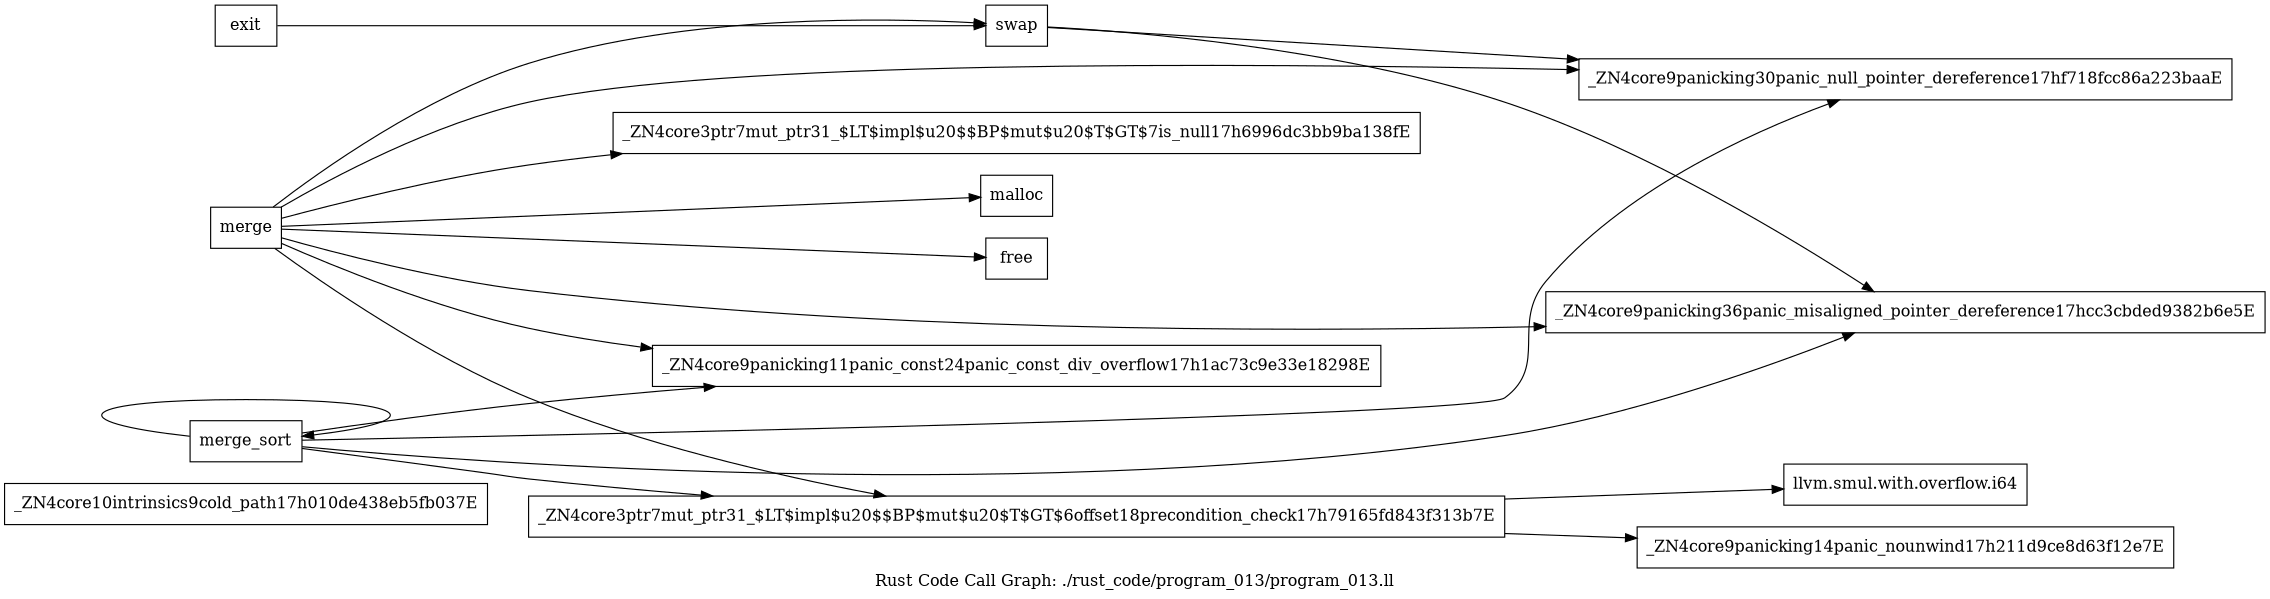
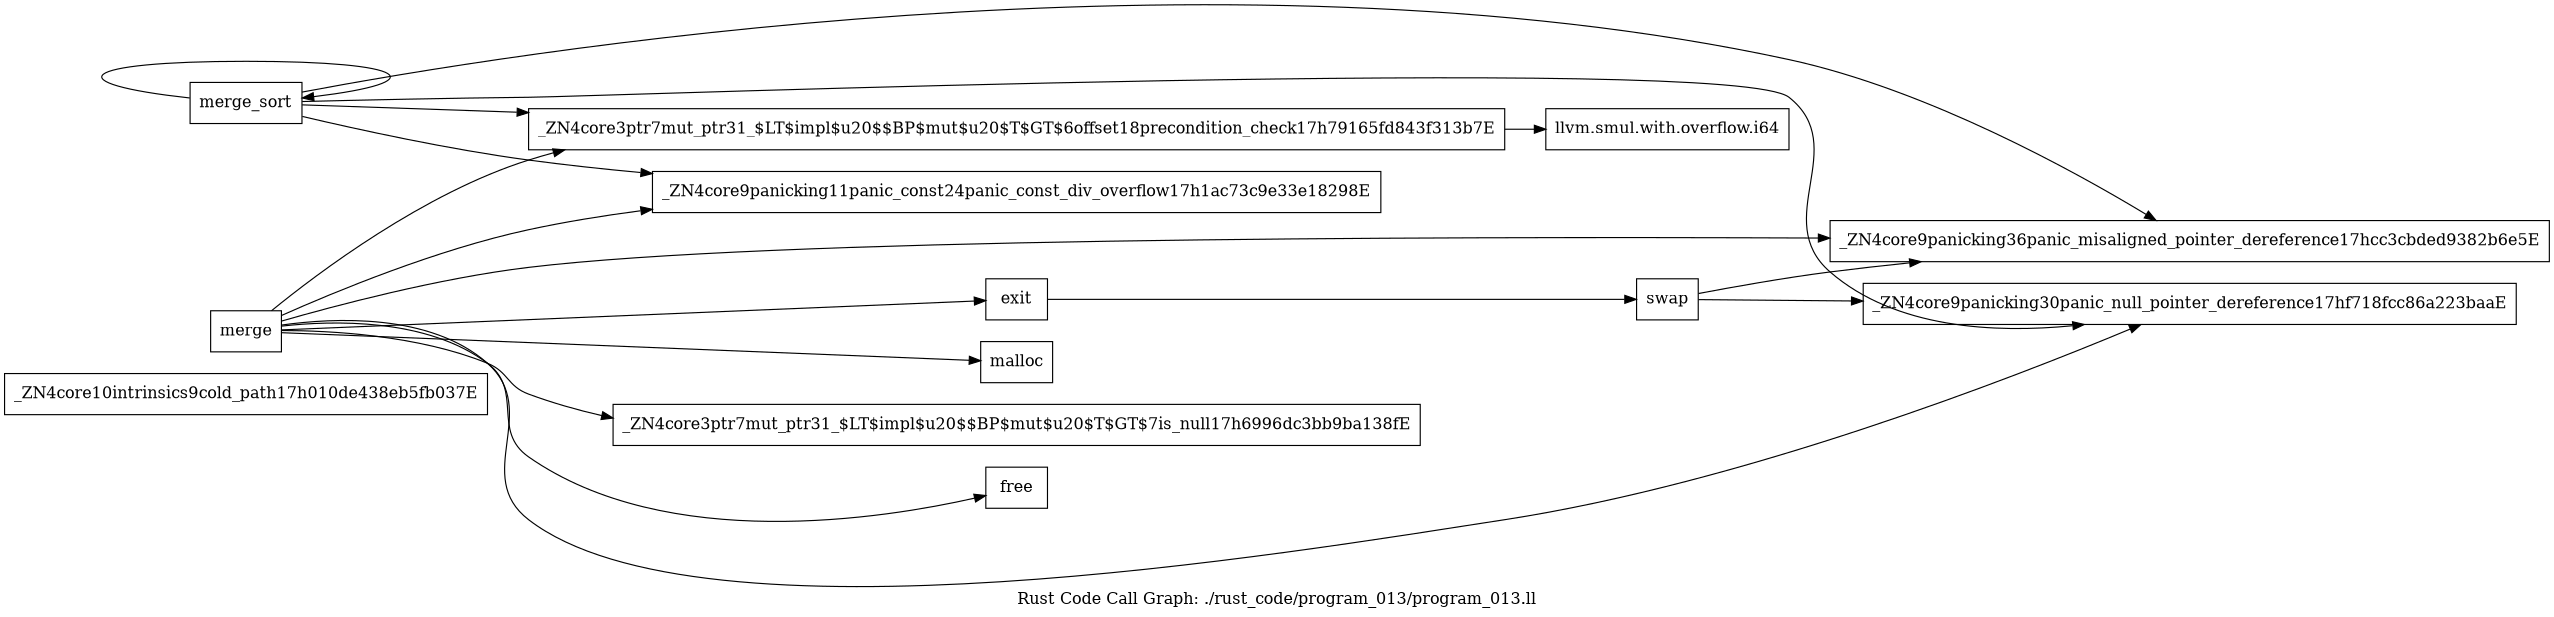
(604, 45) -> (628, 315)
(1905, 547) -> none
